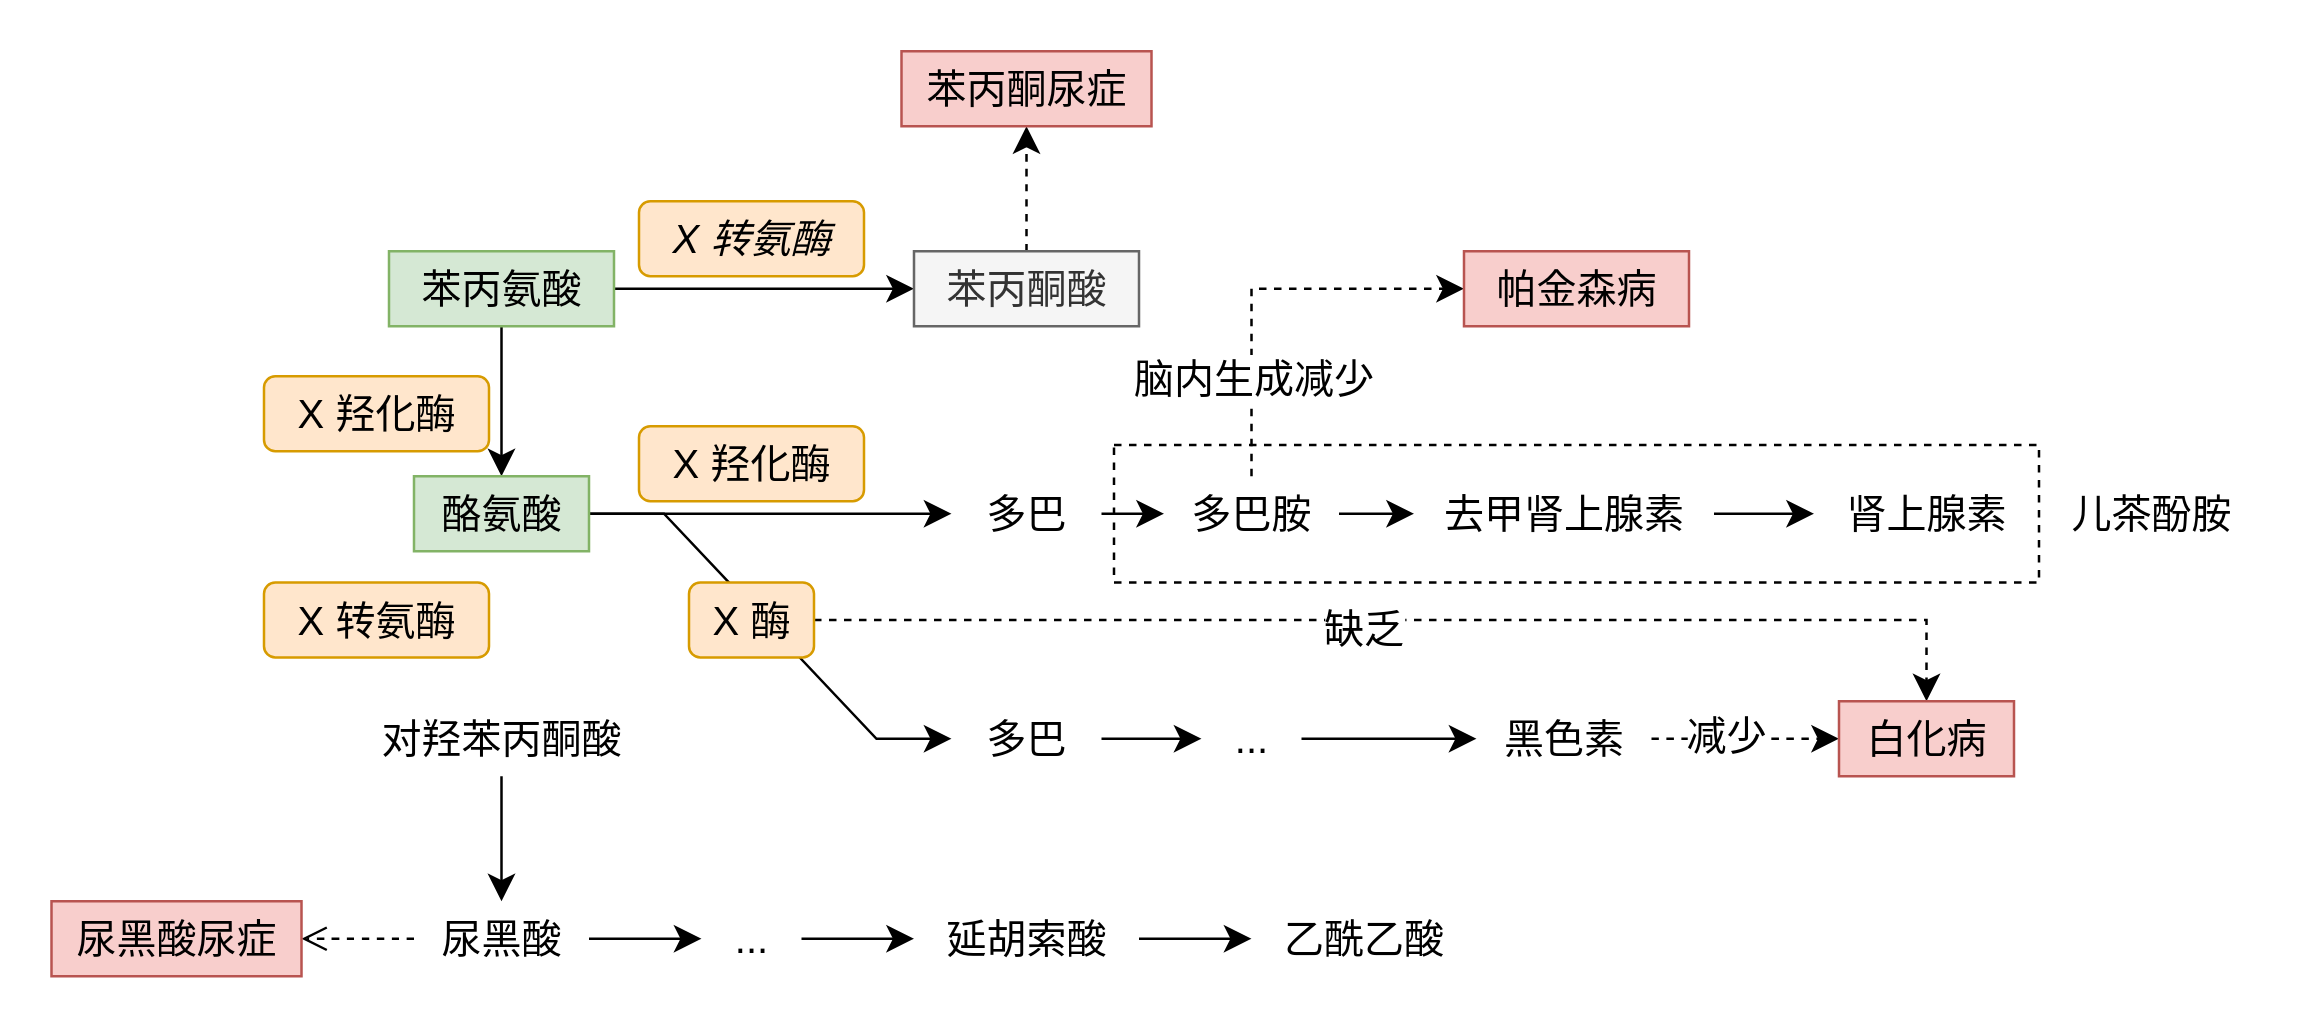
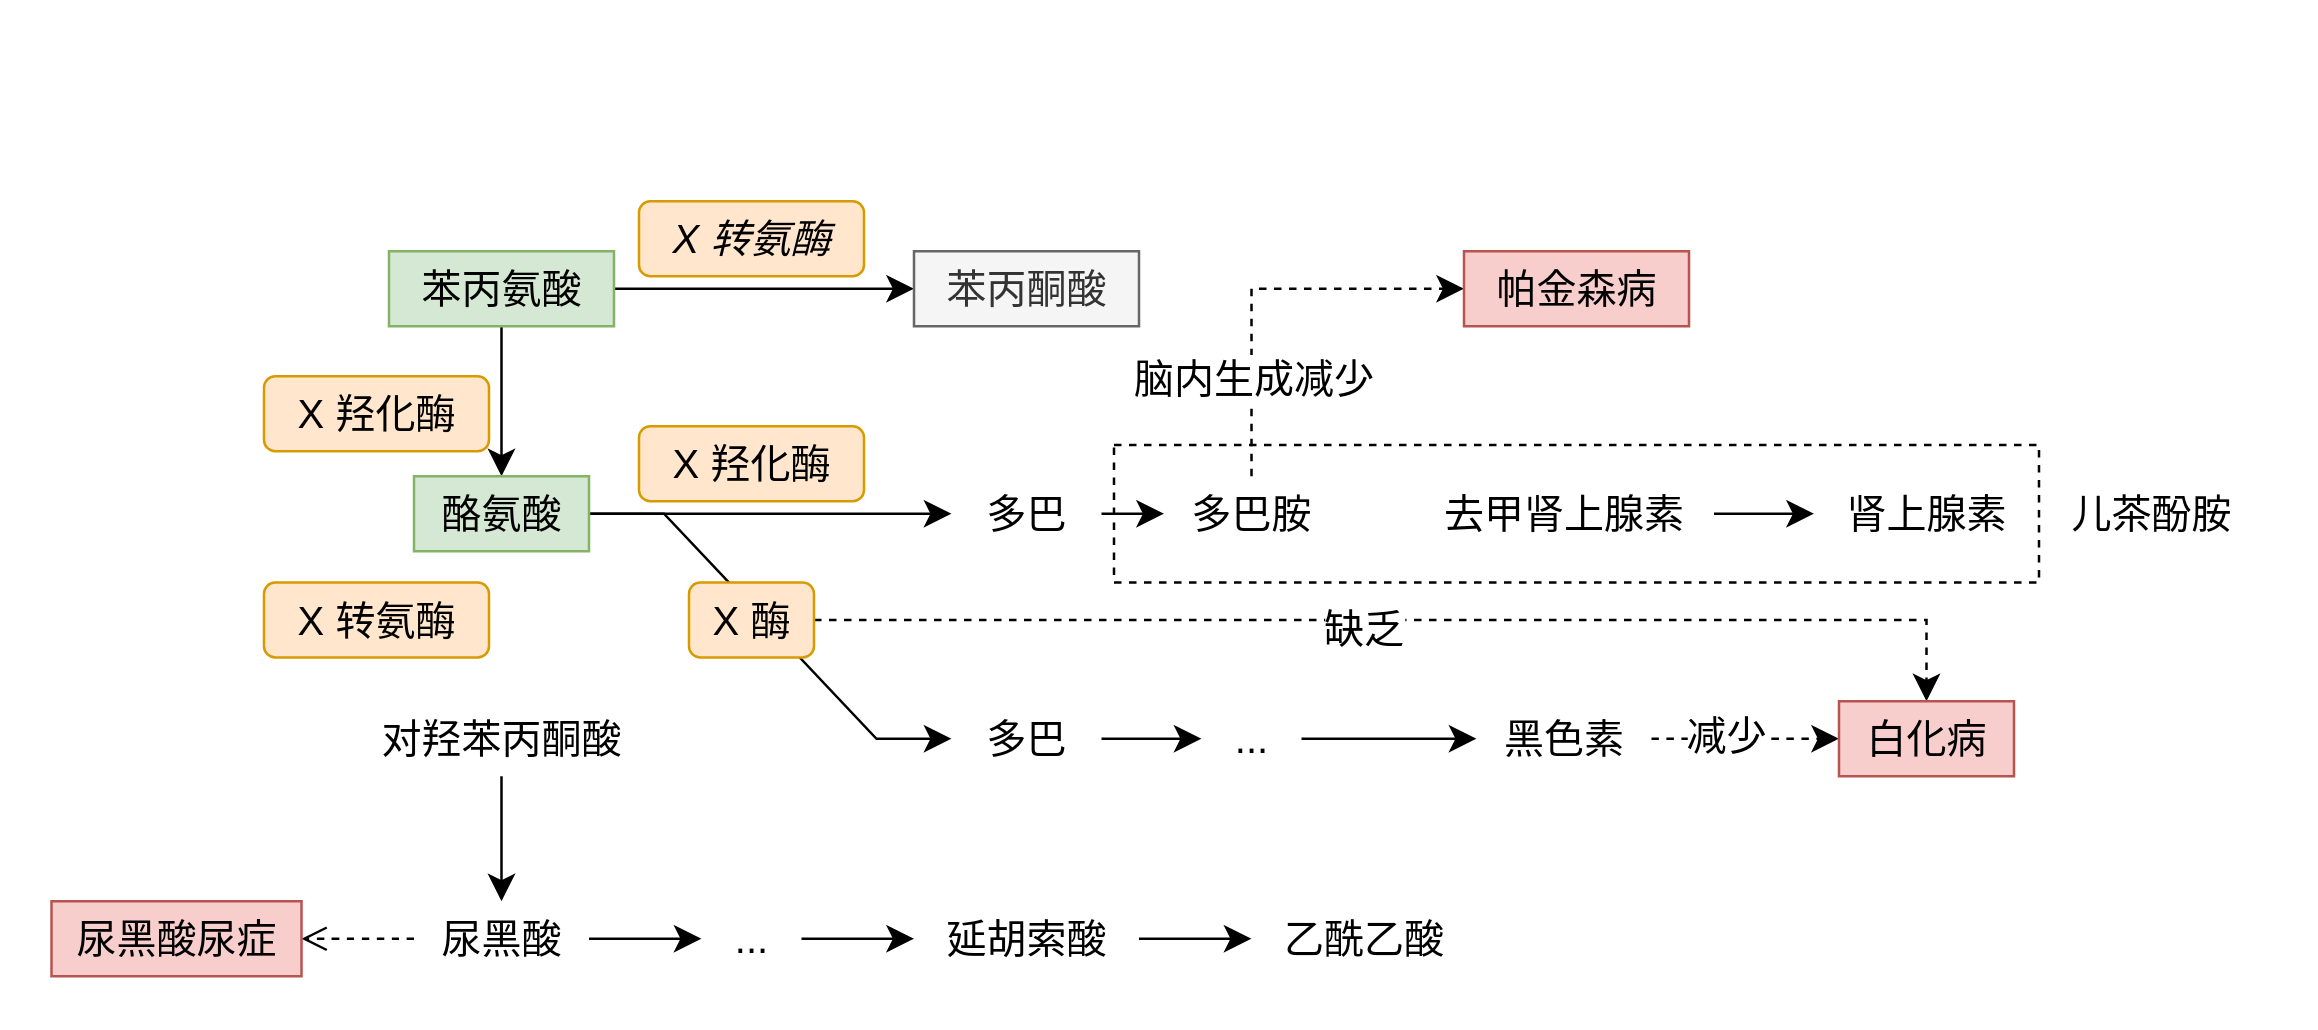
(1026, 89) -> none
(1026, 199) -> none
(1367, 514) -> none
